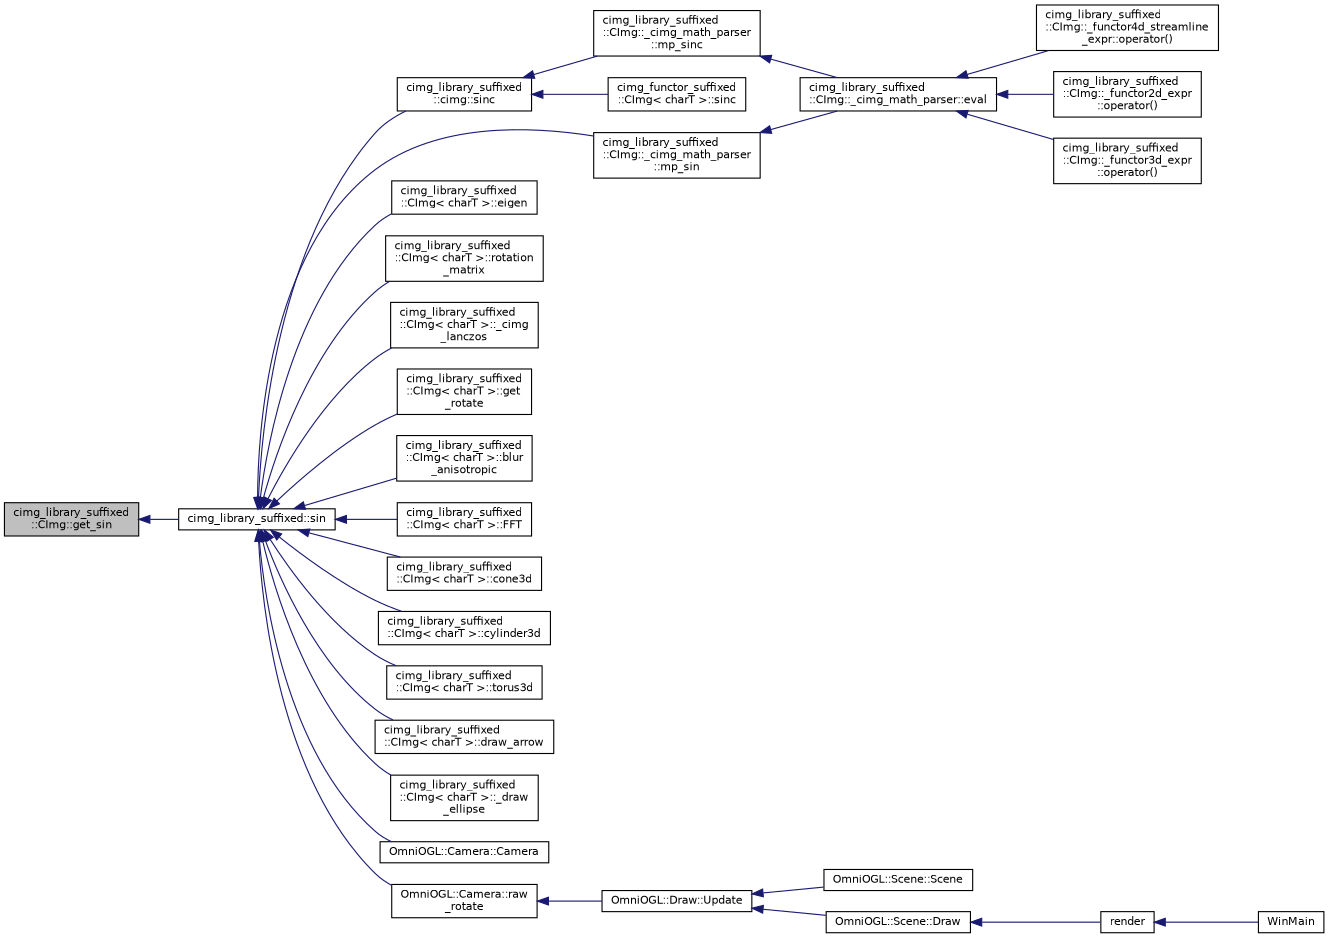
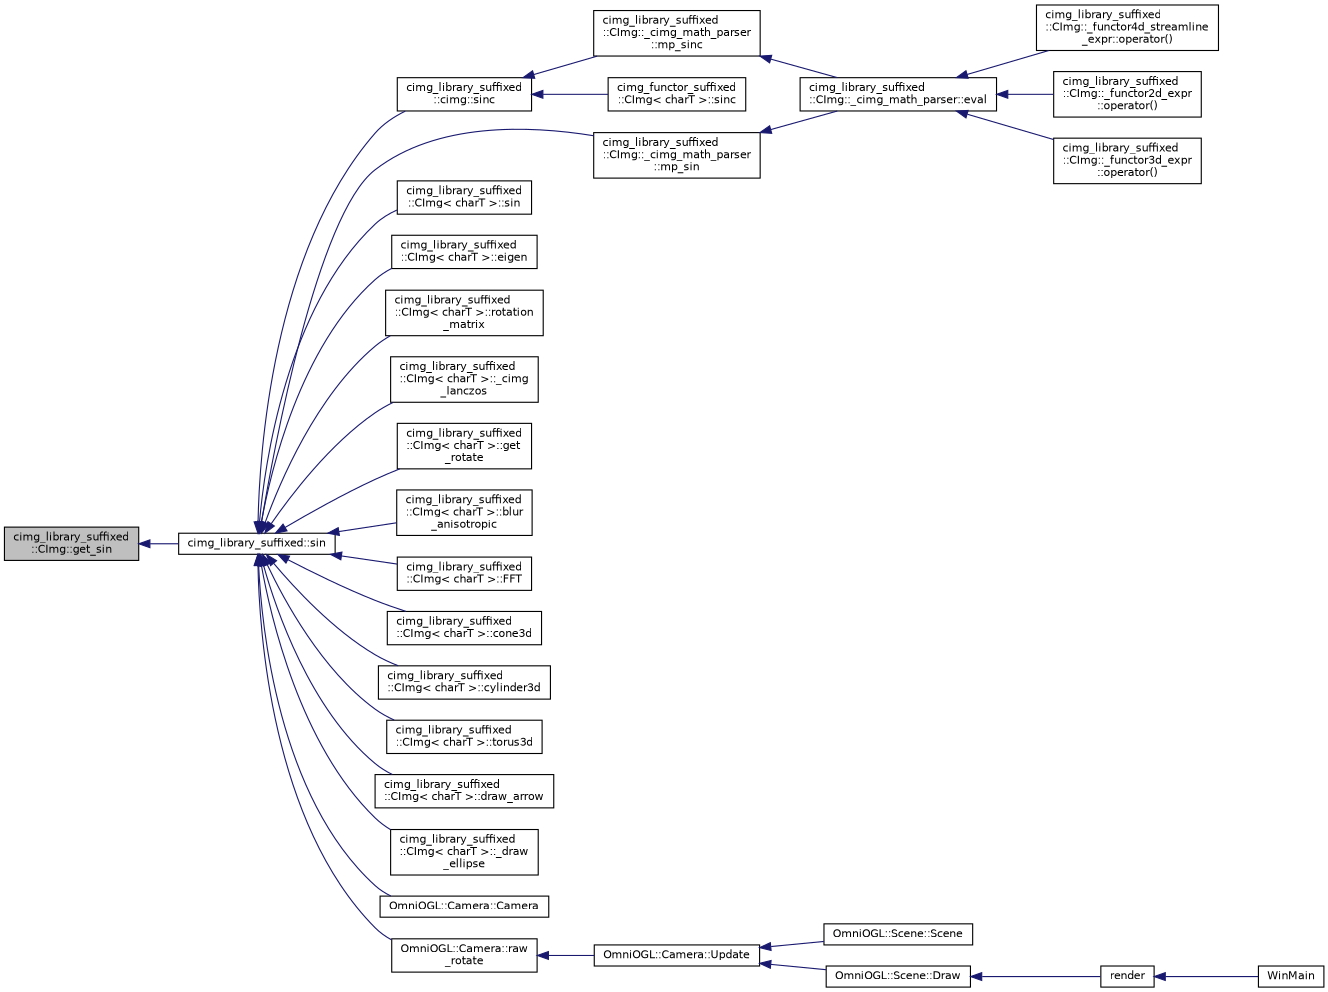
none -> (464, 198)
(677, 901) -> (677, 955)
